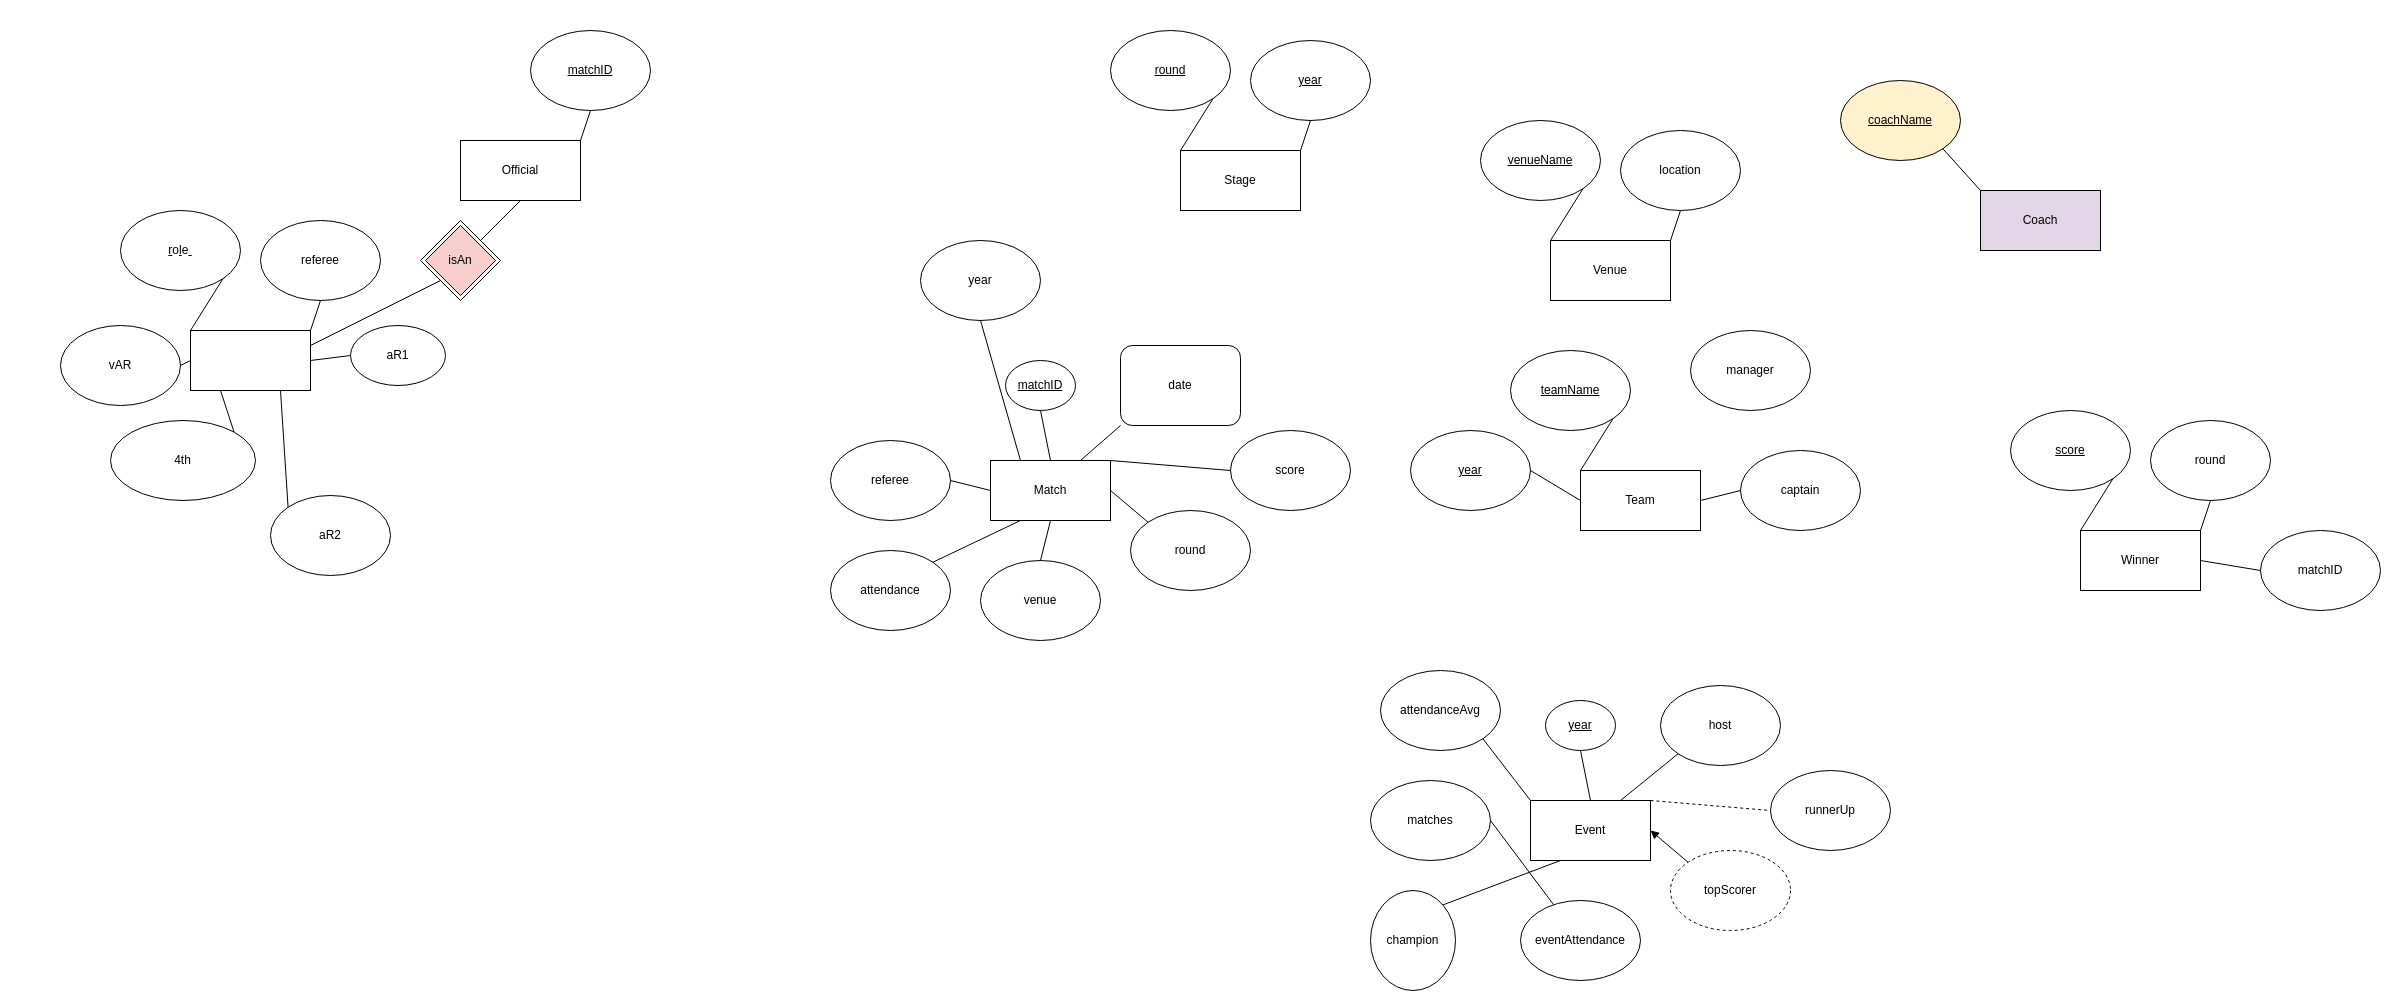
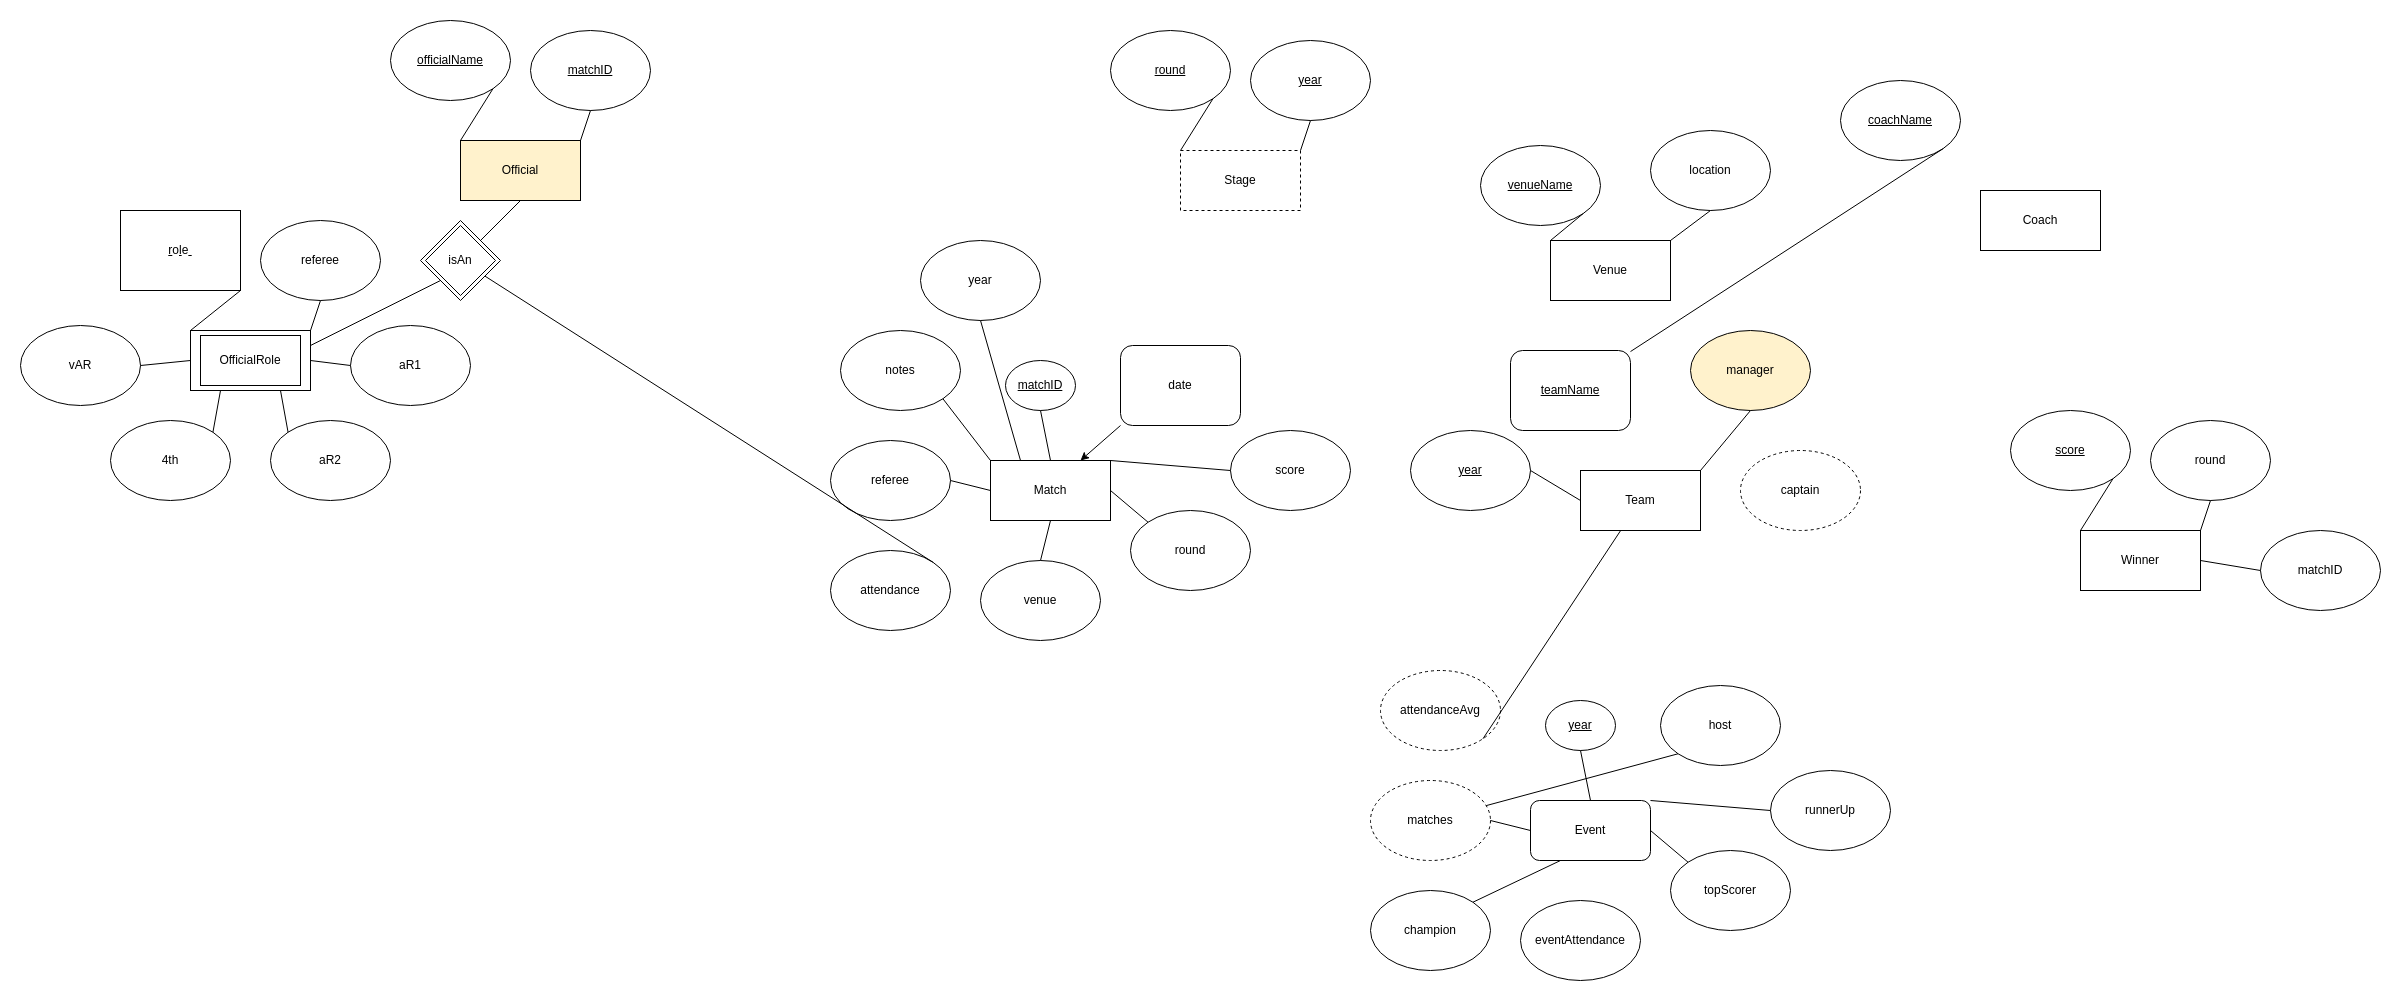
none -> (451, 61)
none -> (477, 114)
(1901, 121) -> (1901, 121)
(1541, 161) -> (1541, 186)
(1962, 170) -> (1787, 250)
(521, 171) -> (521, 171)
(1681, 171) -> (1711, 171)
(1241, 181) -> (1241, 181)
(2041, 221) -> (2041, 221)
(181, 251) -> (181, 251)
(461, 261) -> (461, 261)
(398, 356) -> (411, 366)
none -> (251, 361)
(121, 366) -> (81, 366)
none -> (901, 371)
(1751, 371) -> (1751, 371)
(1571, 391) -> (1571, 391)
none -> (966, 429)
none -> (1726, 441)
(1597, 444) -> none
(1084, 457) -> (1087, 455)
(183, 461) -> (171, 461)
(1801, 491) -> (1801, 491)
(1720, 496) -> none
(331, 536) -> (331, 461)
(976, 542) -> (708, 418)
(1441, 711) -> (1441, 711)
(1506, 769) -> (1552, 635)
(1649, 777) -> (1582, 780)
(1711, 806) -> (1711, 806)
(1431, 821) -> (1431, 821)
(1591, 831) -> (1591, 831)
(1657, 836) -> (1654, 834)
(1522, 862) -> (1510, 825)
(1731, 891) -> (1731, 891)
(1413, 941) -> (1431, 931)
